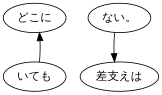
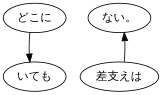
(114, 43) -> (125, 51)
(40, 52) -> (29, 43)
